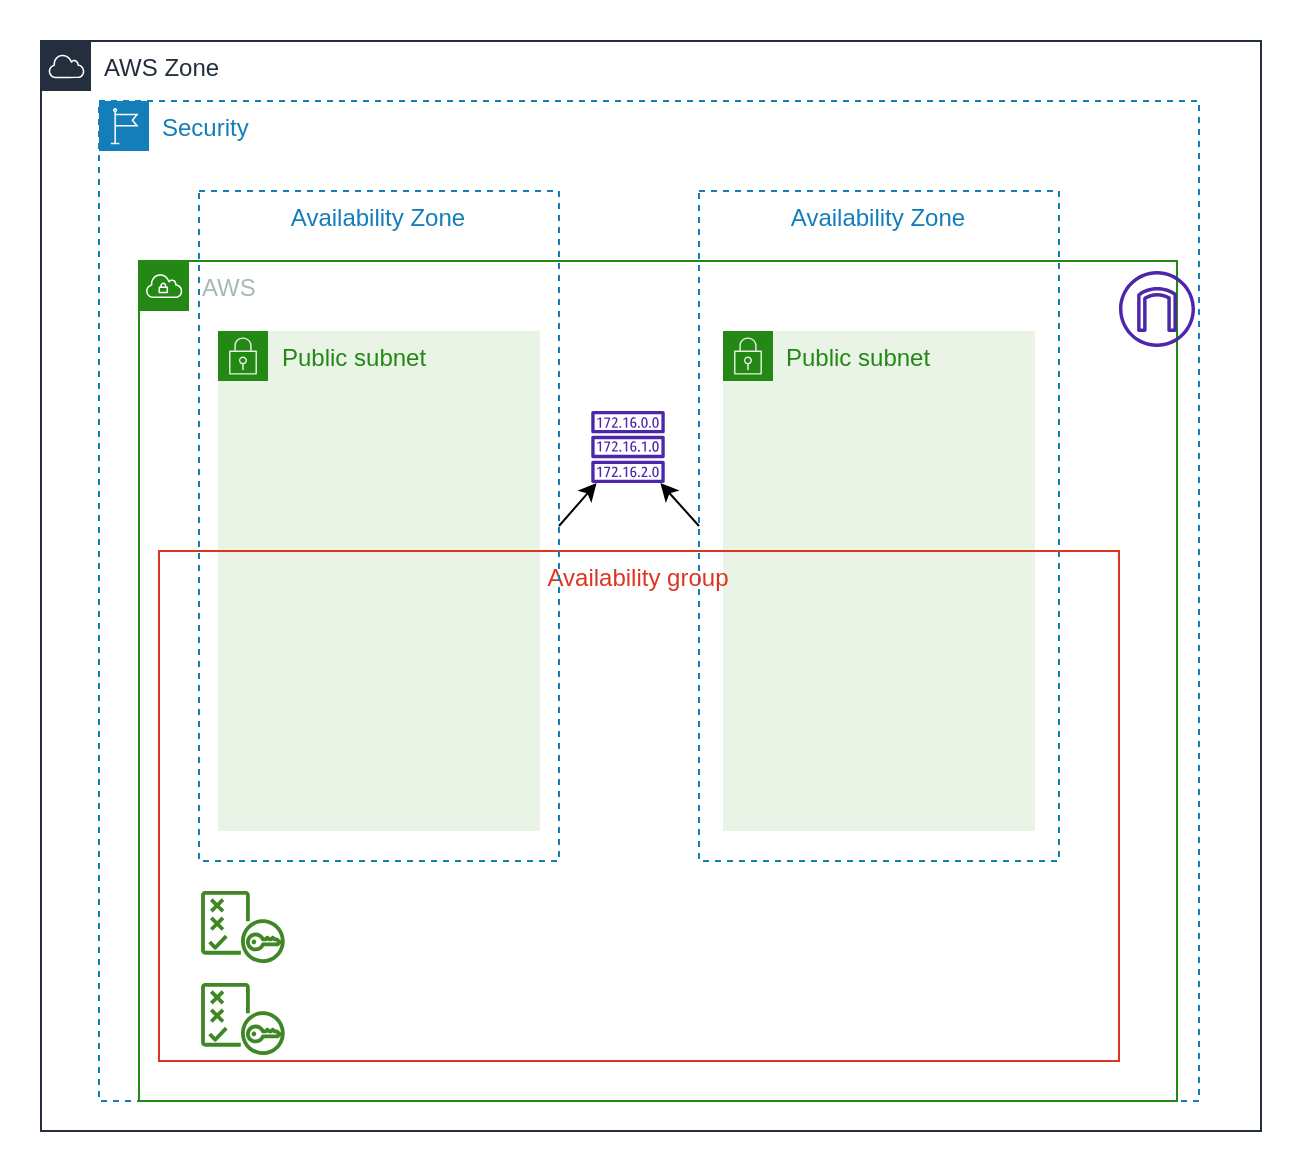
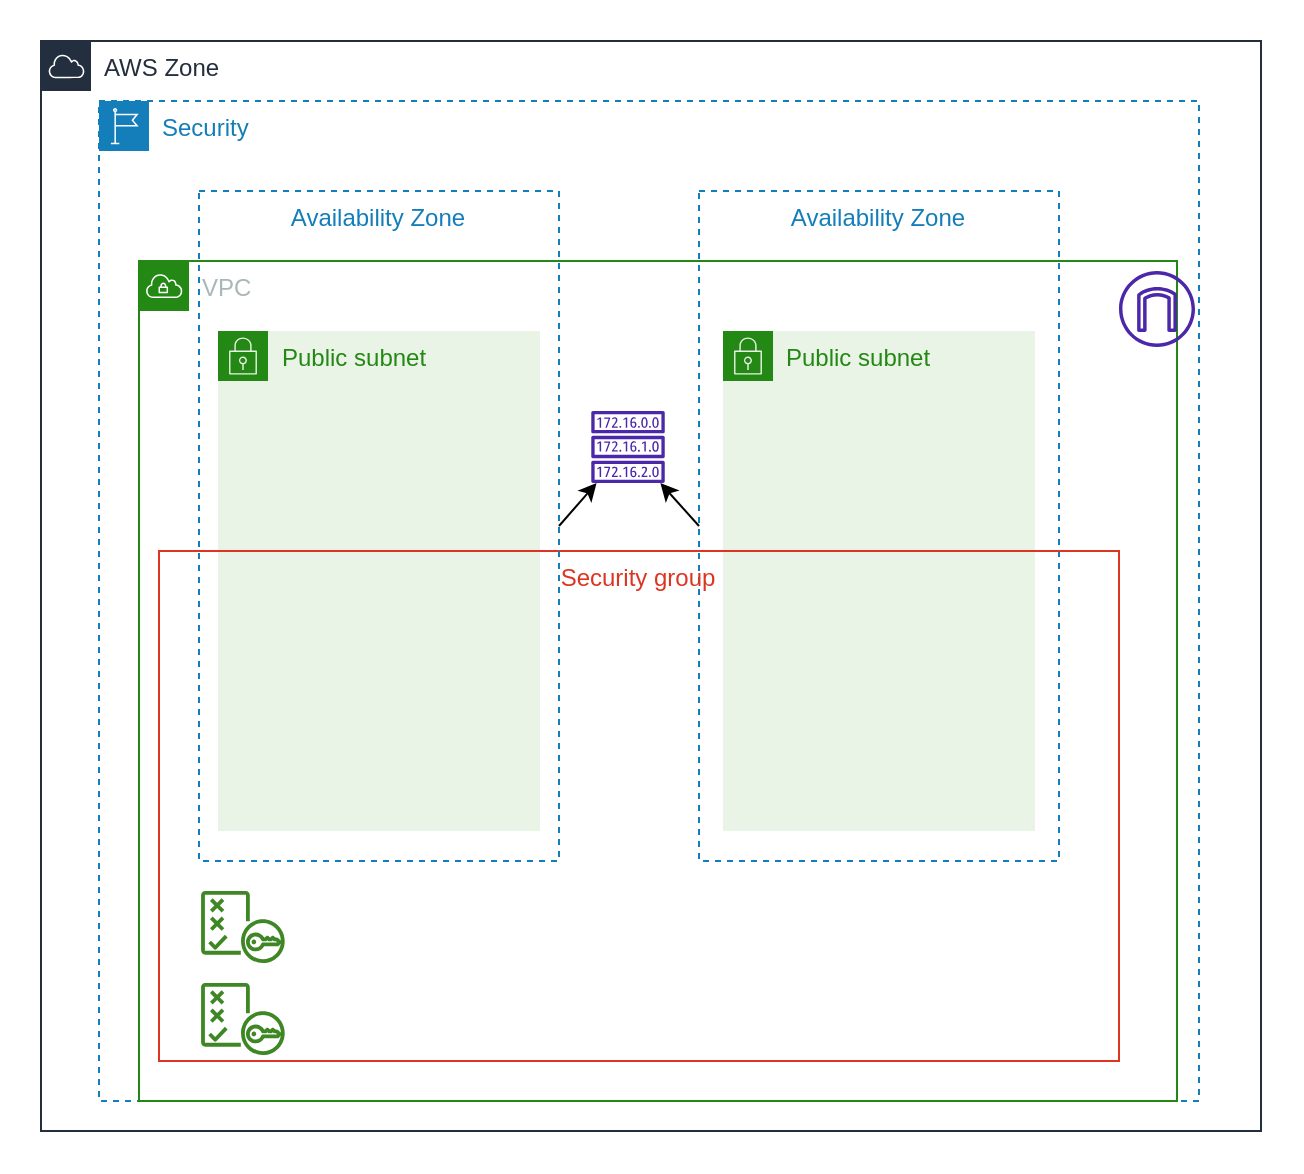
(223, 289) -> (223, 289)
(638, 578) -> (638, 578)
